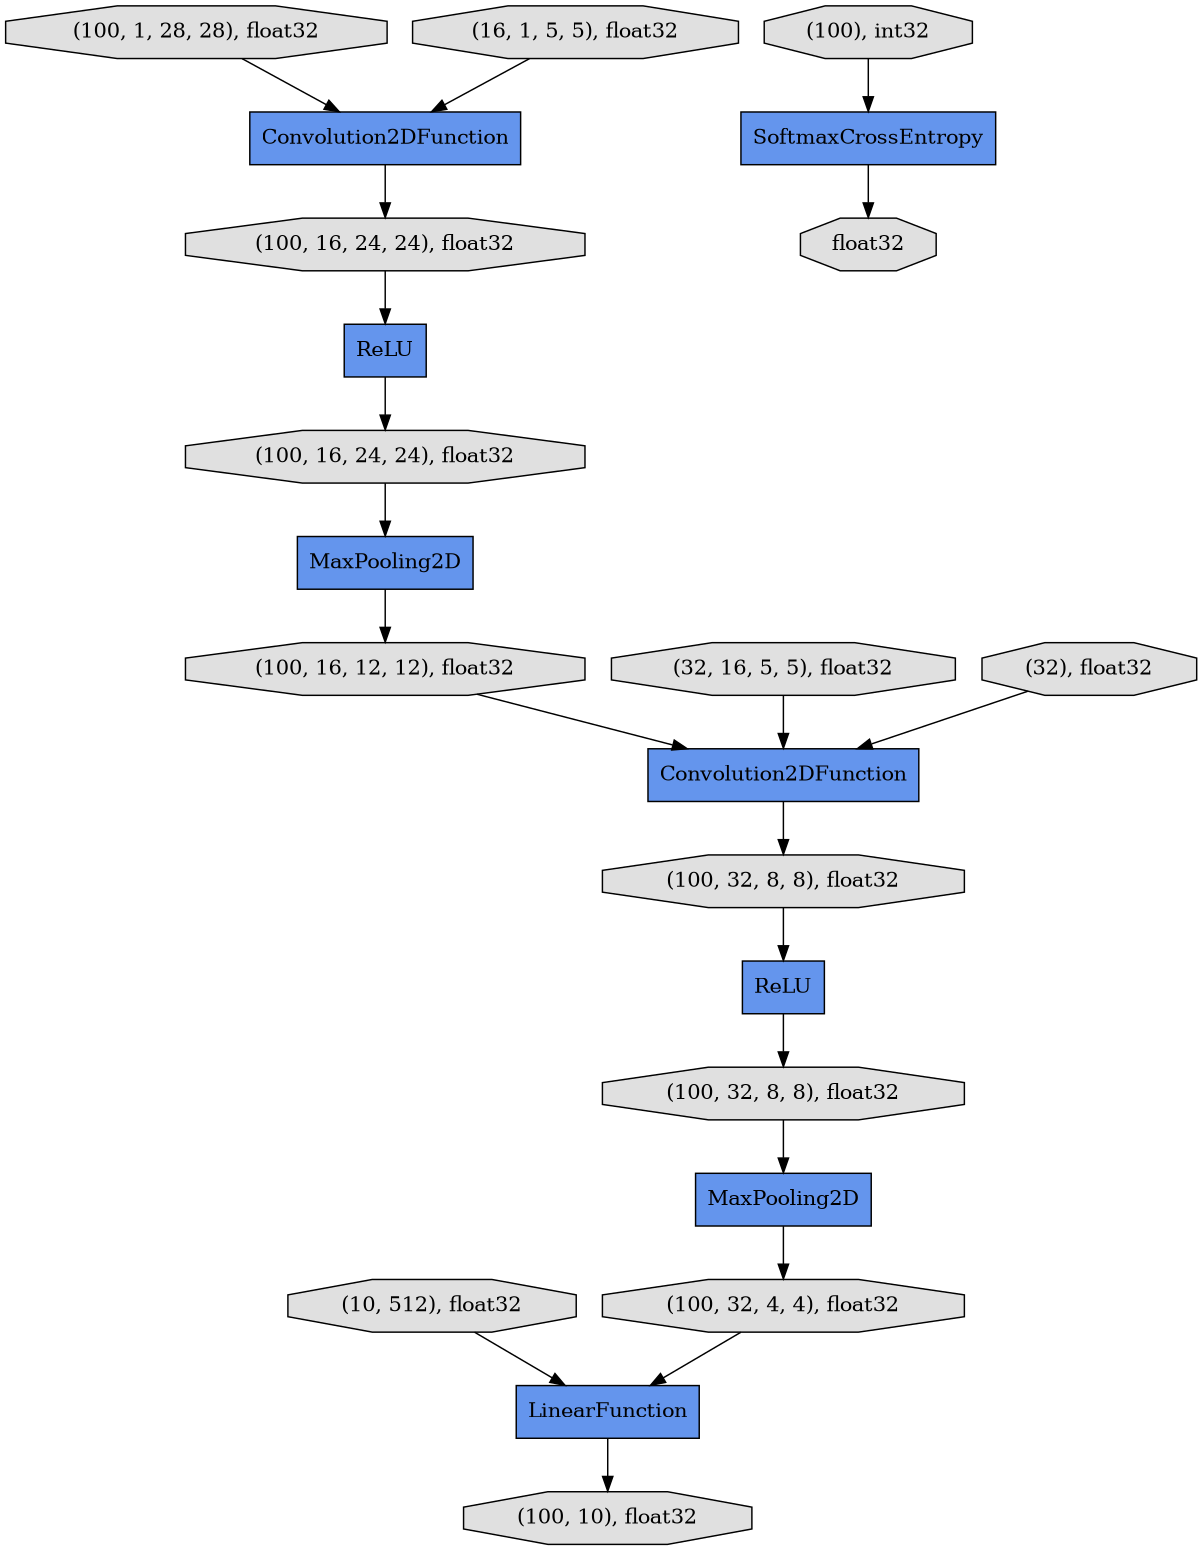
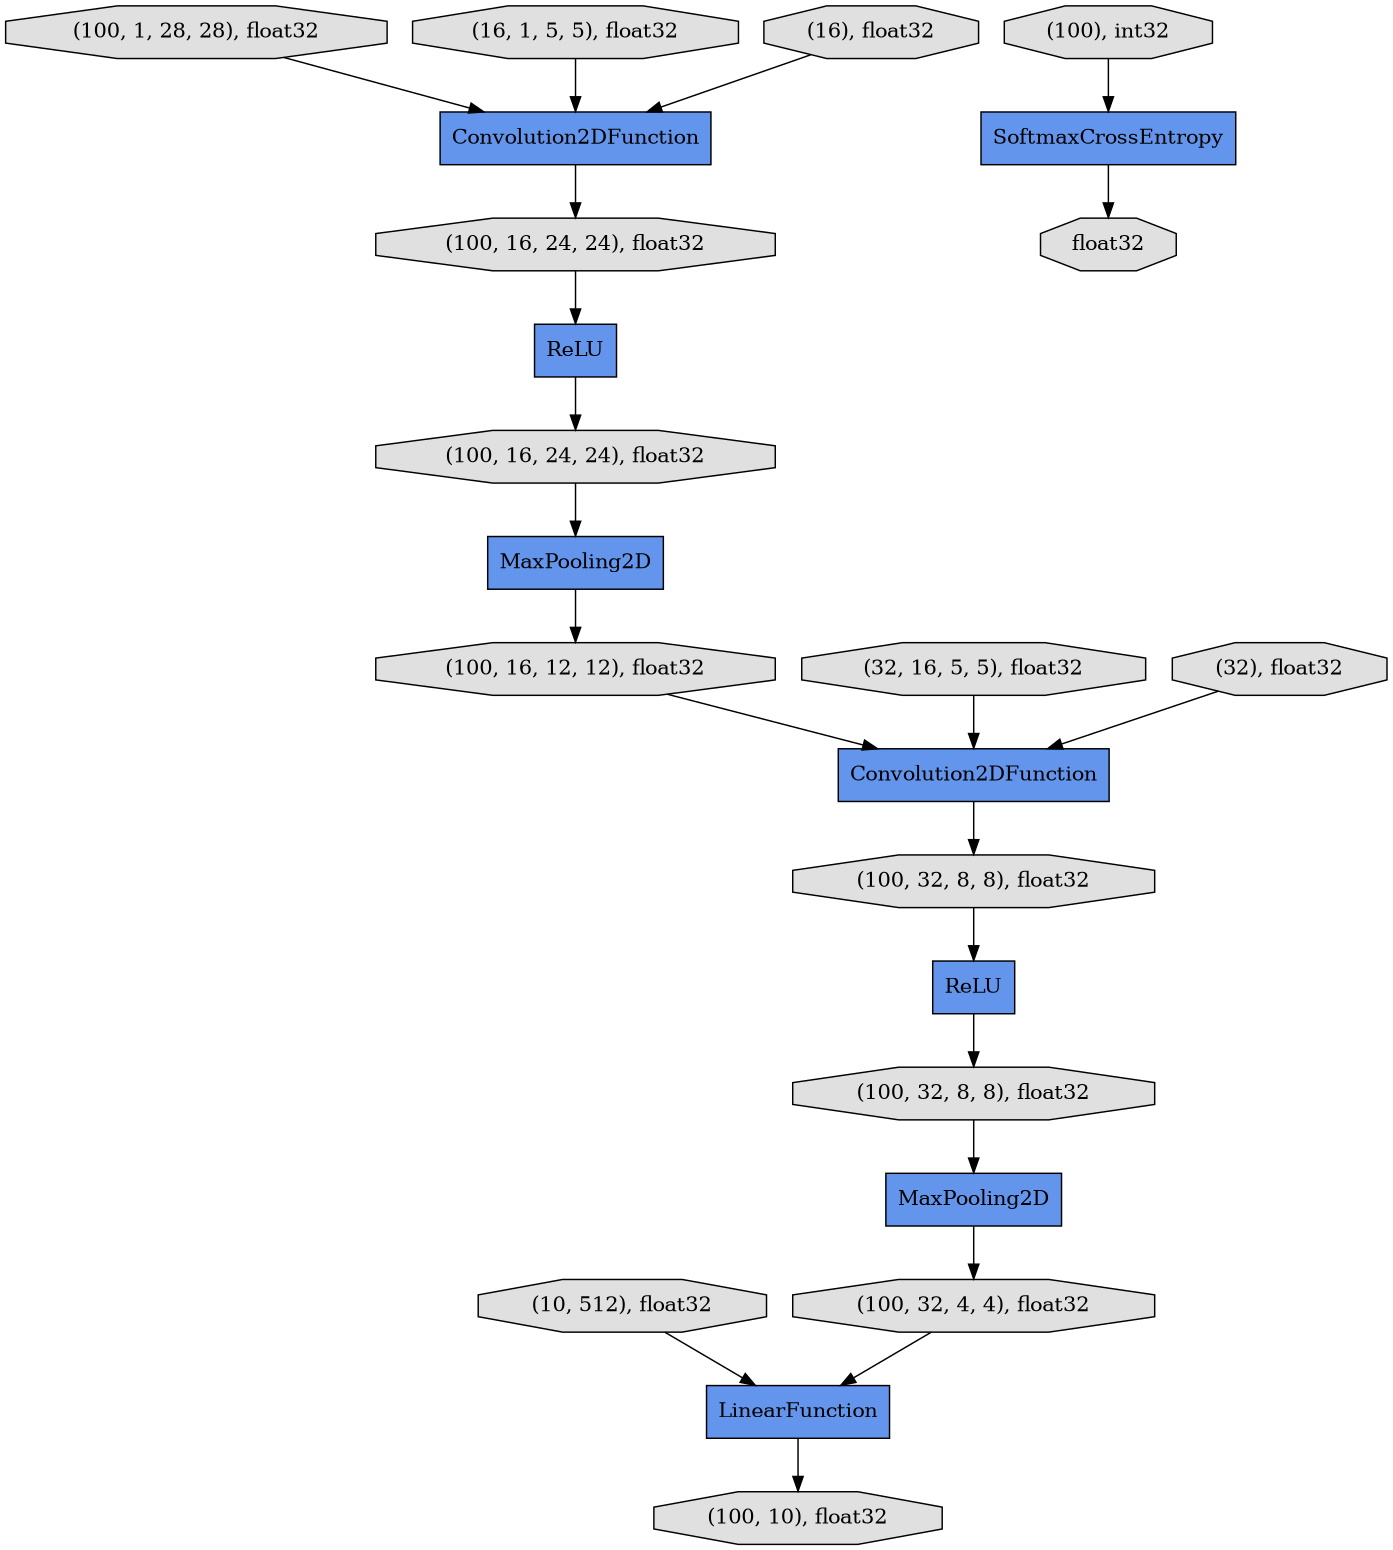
none -> (871, 32)
